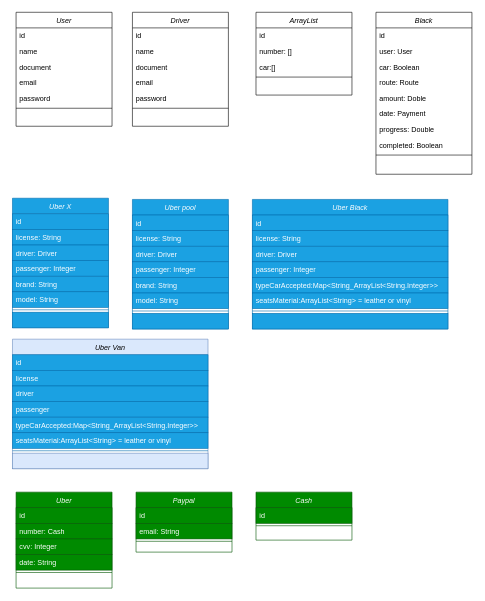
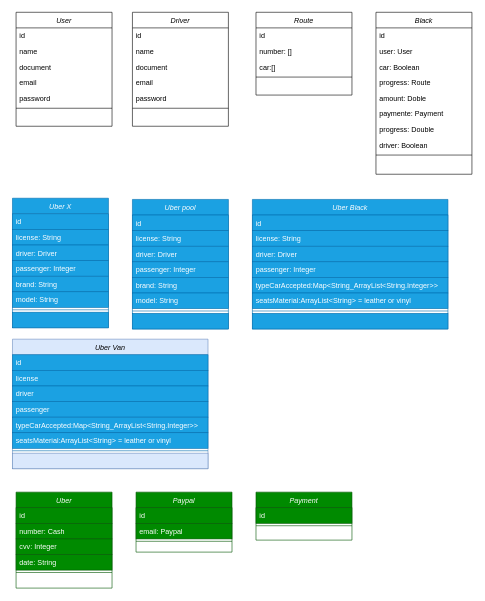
(304, 20) -> (304, 20)
(402, 83) -> (408, 83)
(404, 114) -> (412, 114)
(412, 145) -> (406, 145)
(304, 500) -> (304, 500)
(161, 532) -> (161, 532)
